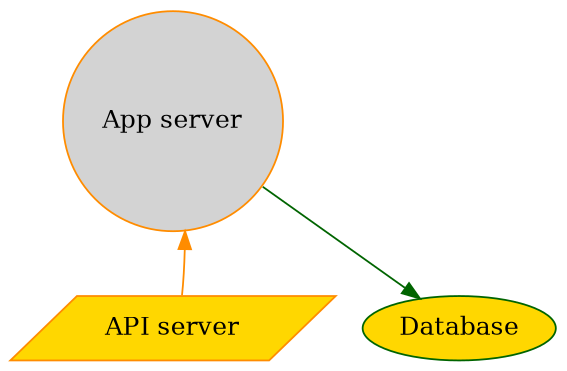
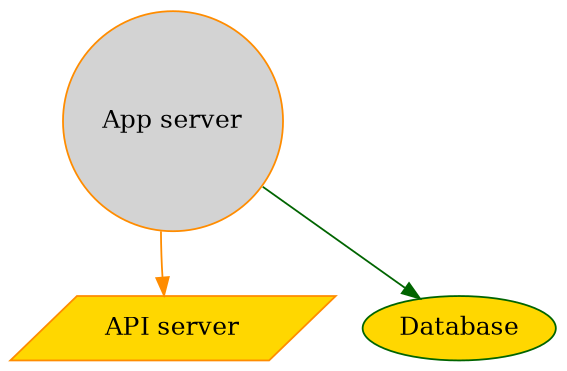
(184, 272) -> (161, 254)
